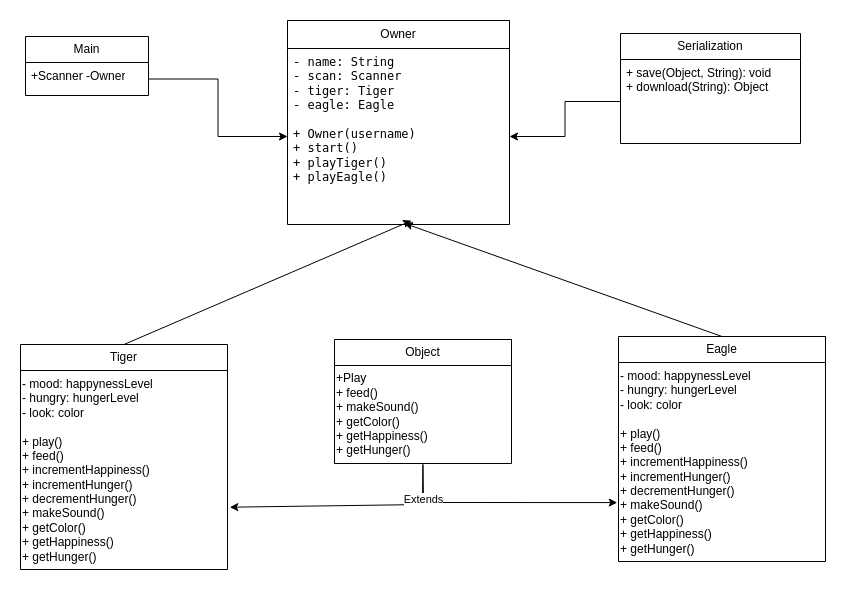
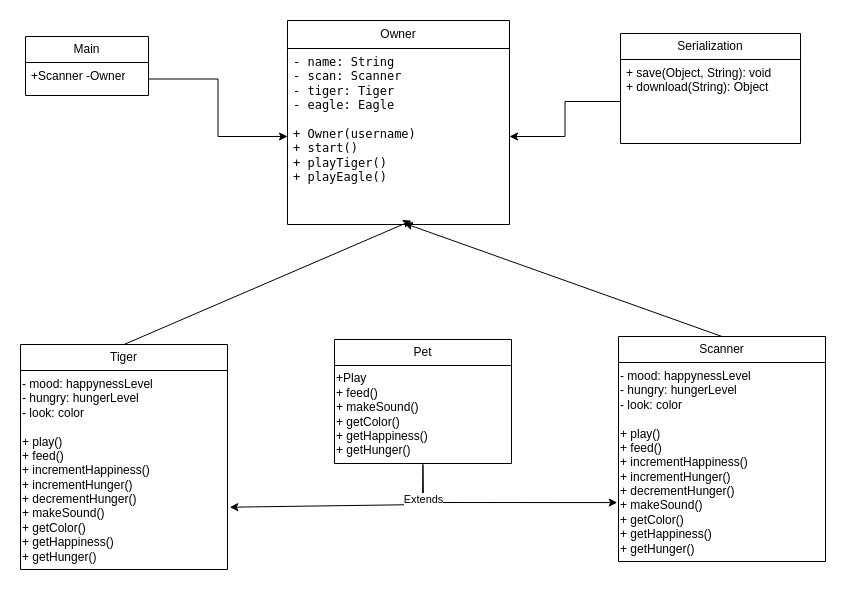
(722, 350) -> (722, 350)
(423, 353) -> (423, 353)
